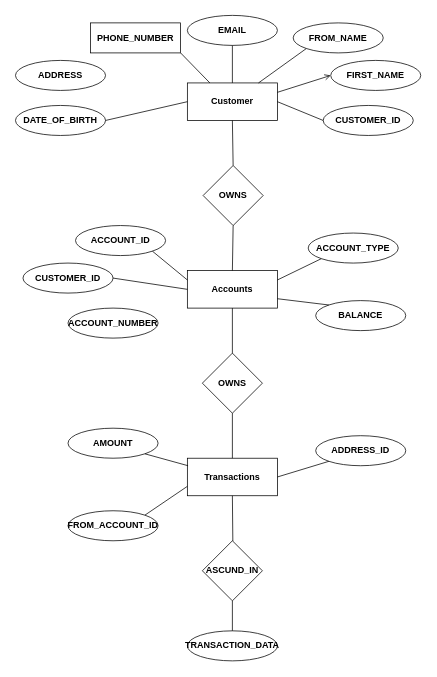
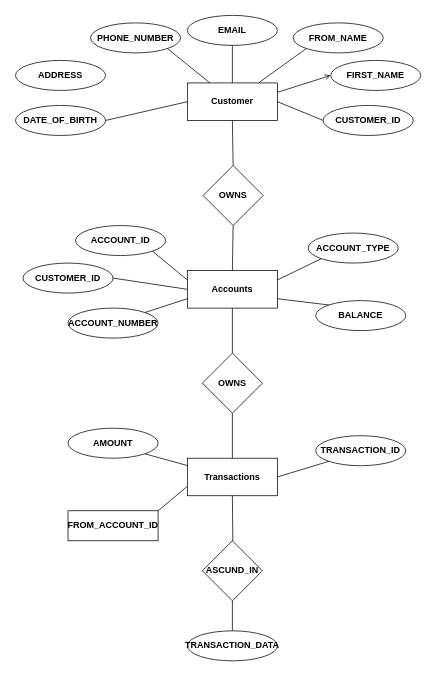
(135, 38) -> (135, 38)
none -> (166, 305)
(360, 450) -> (360, 450)
(113, 525) -> (113, 525)
